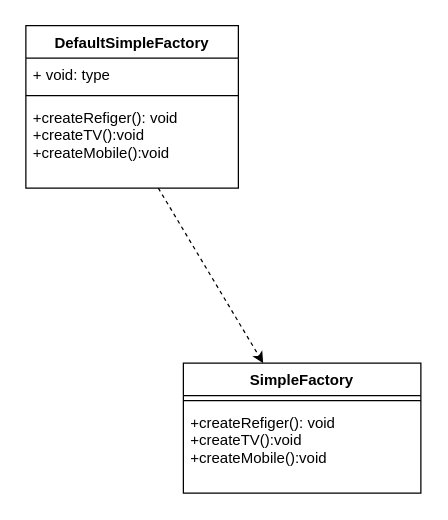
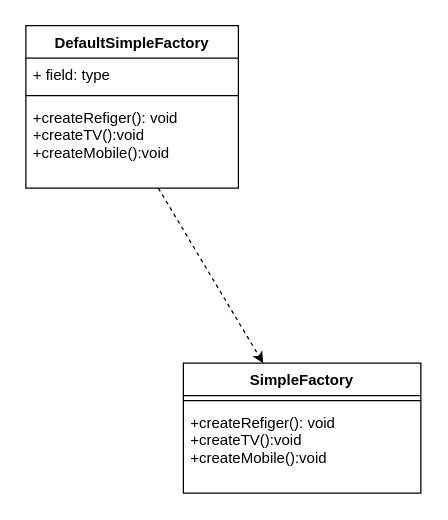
(75, 75) -> (77, 75)
